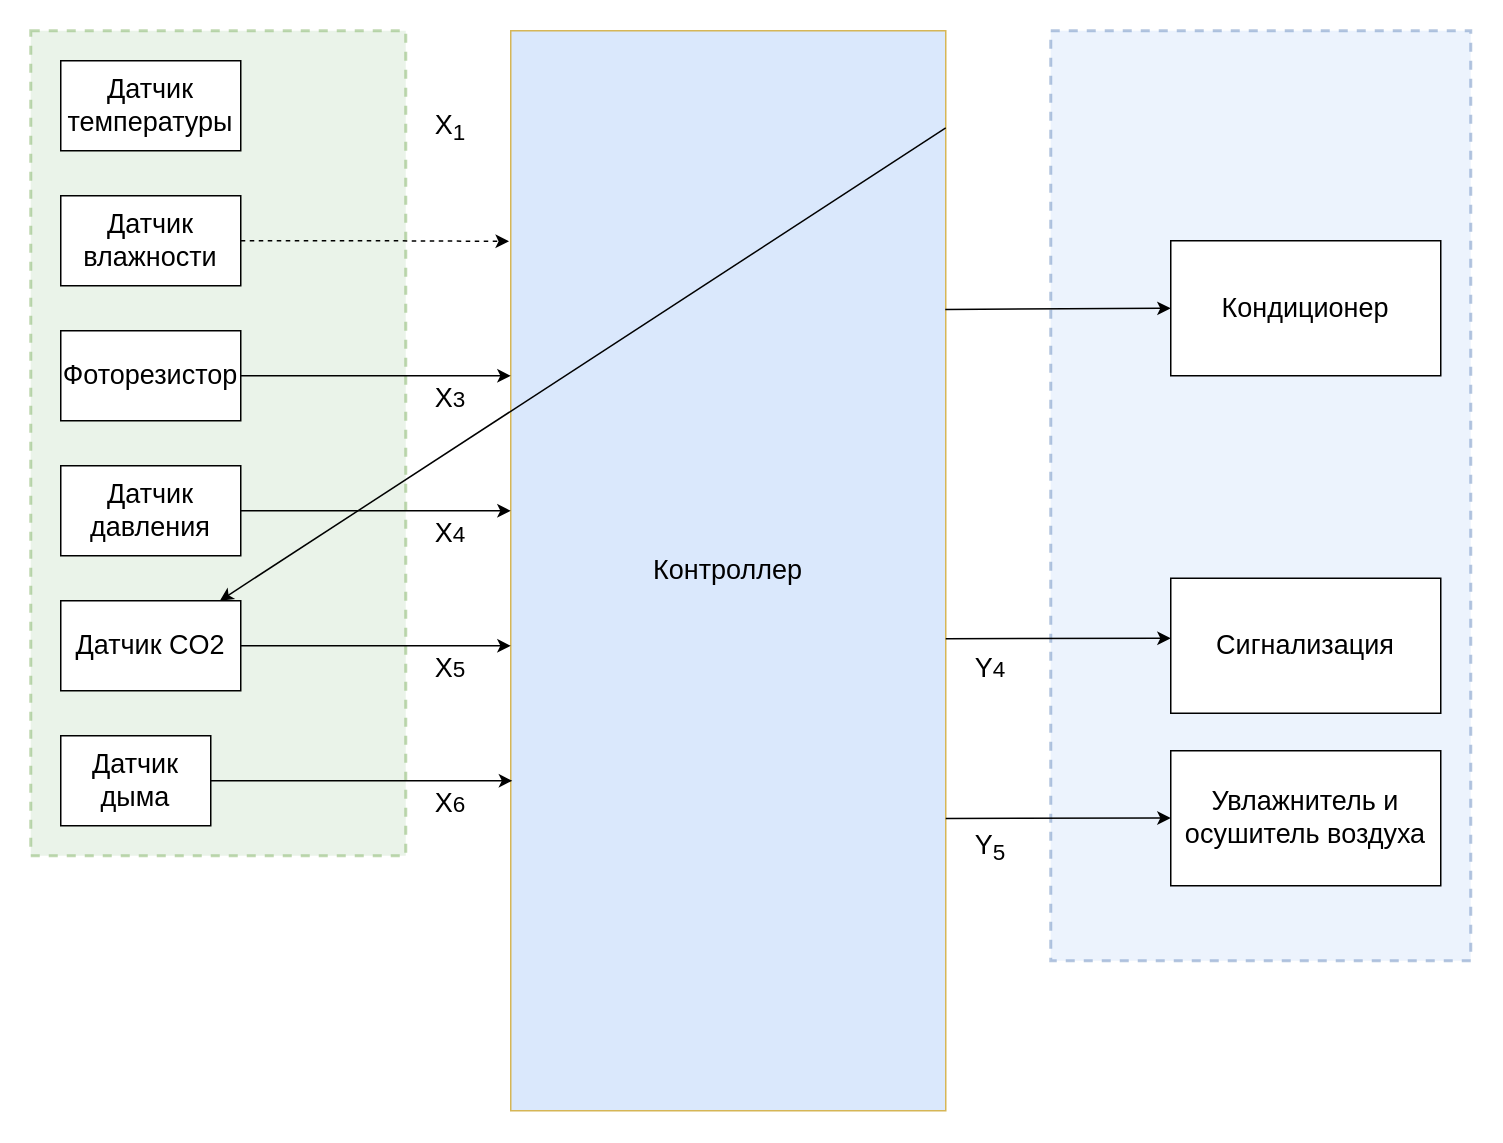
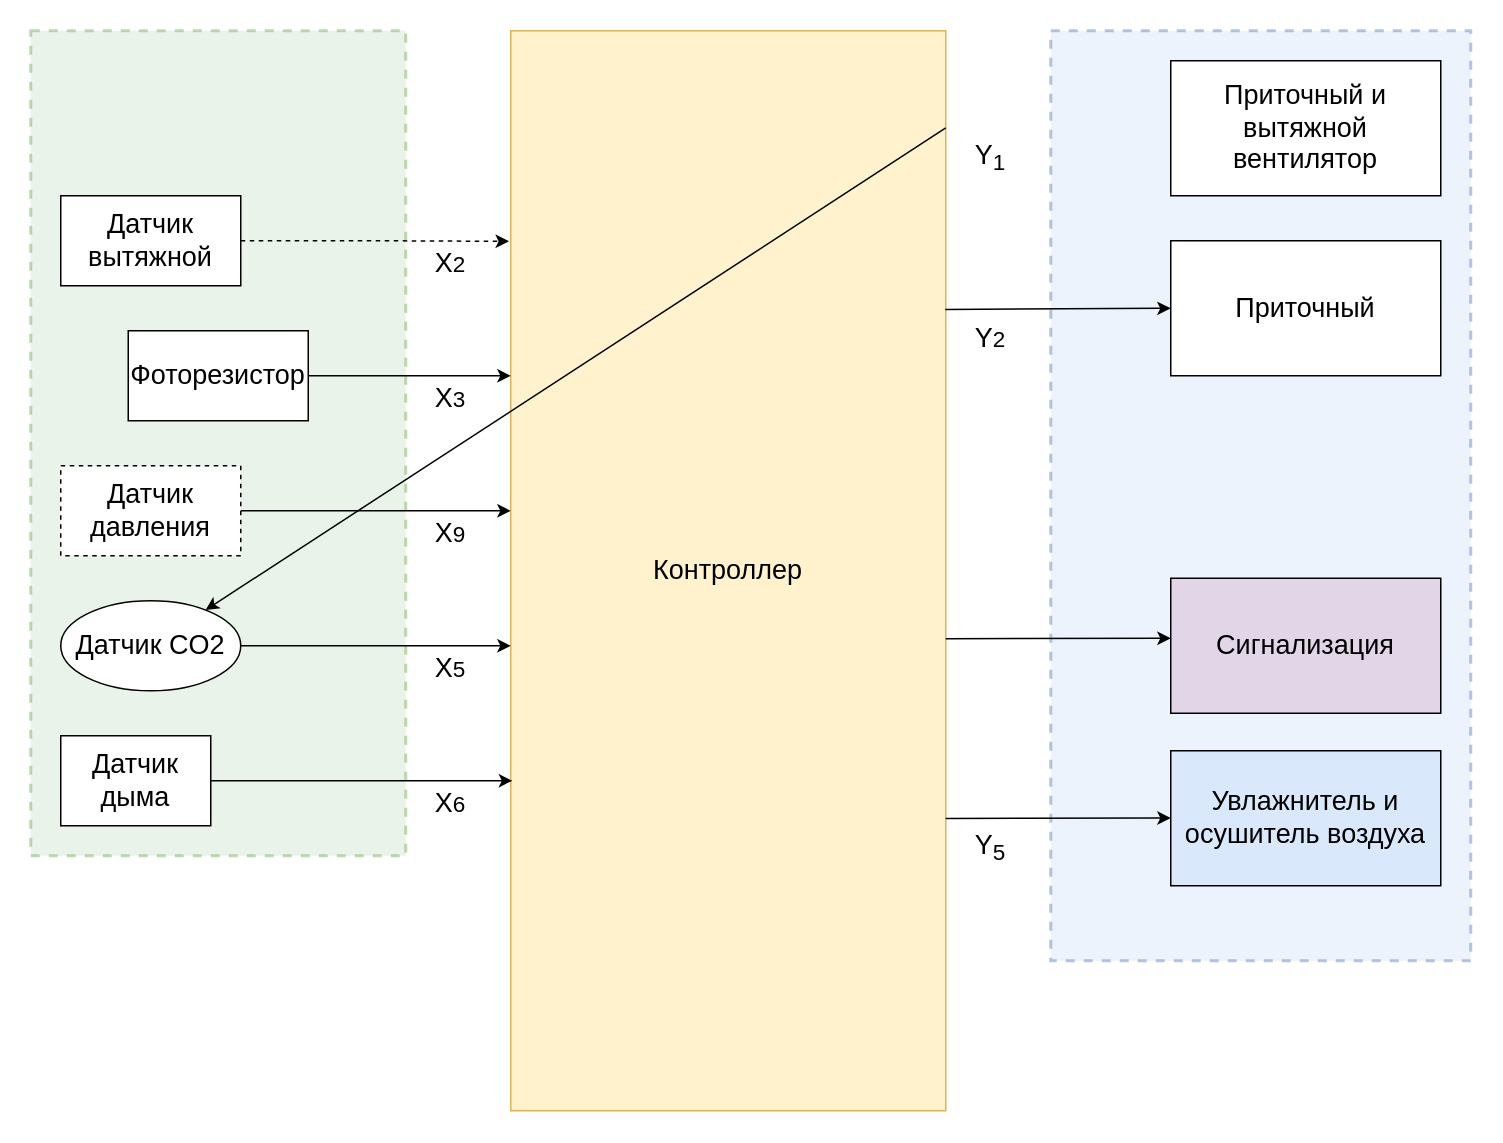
(151, 106) -> none
(451, 128) -> none
none -> (1306, 128)
none -> (991, 158)
(151, 241) -> (151, 241)
none -> (451, 263)
(1306, 308) -> (1306, 308)
none -> (991, 338)
(151, 376) -> (218, 376)
(151, 511) -> (151, 511)
(451, 533) -> (451, 533)
(728, 571) -> (728, 571)
(151, 646) -> (151, 646)
(1306, 646) -> (1306, 646)
(991, 668) -> none
(1306, 818) -> (1306, 818)
